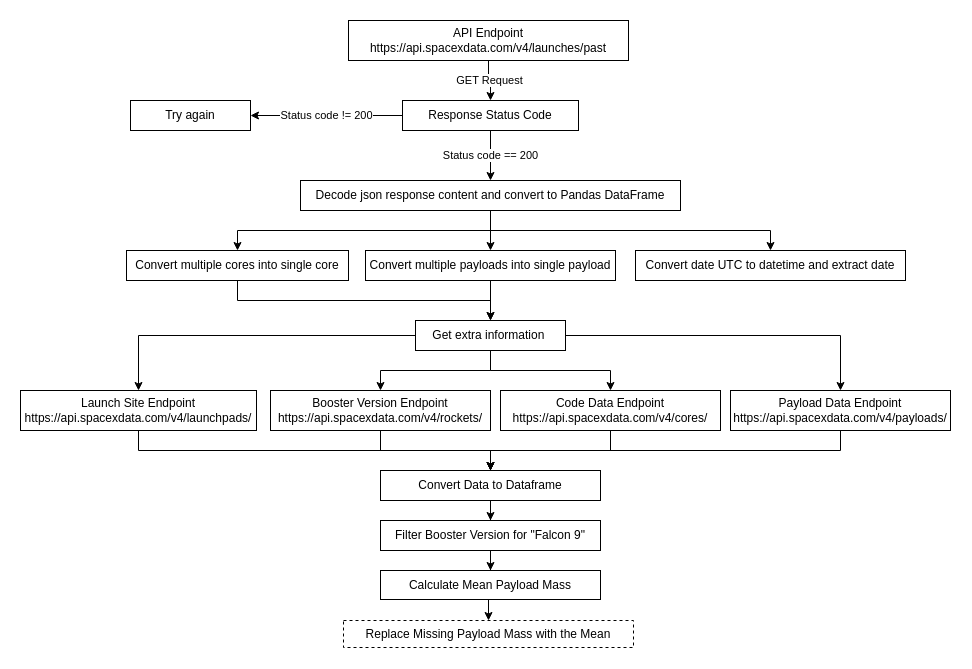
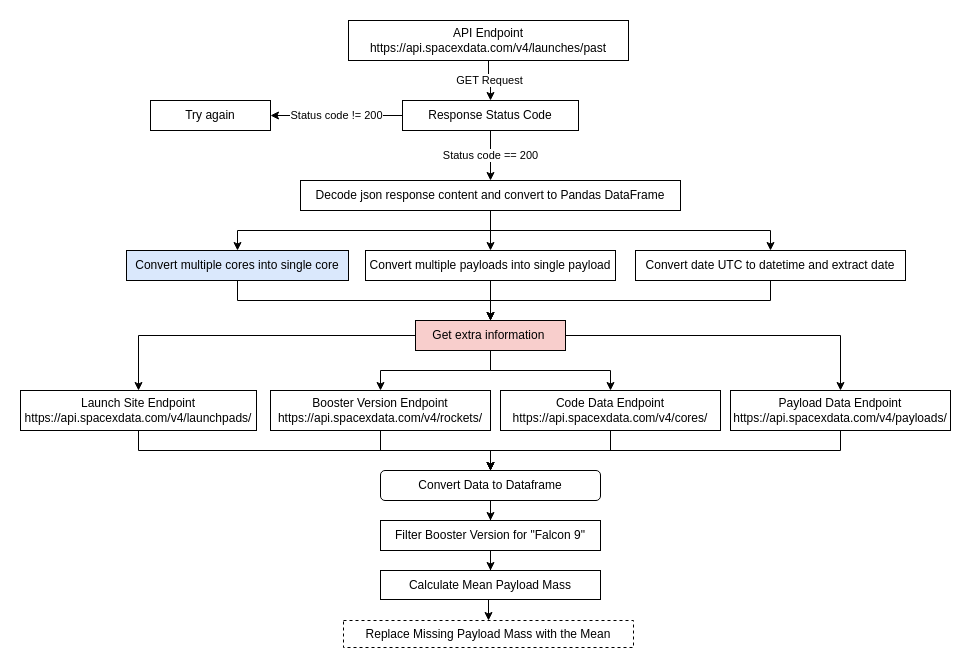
(191, 116) -> (211, 116)
(238, 266) -> (238, 266)
none -> (642, 301)
(491, 336) -> (491, 336)
(491, 486) -> (491, 486)
